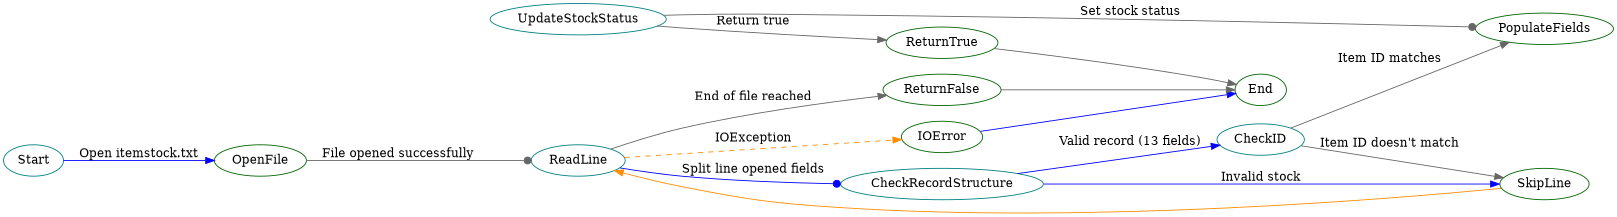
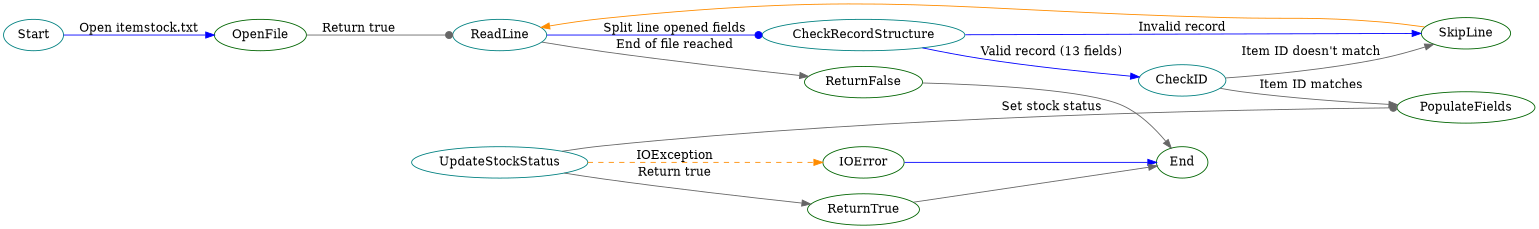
(759, 149) -> (701, 162)
(398, 154) -> (359, 28)
(1261, 177) -> (1182, 28)
